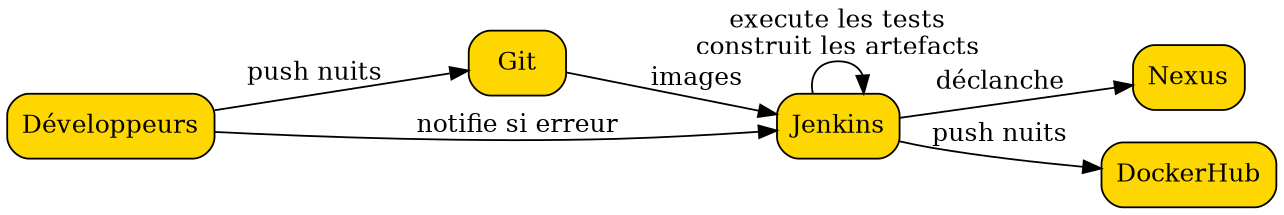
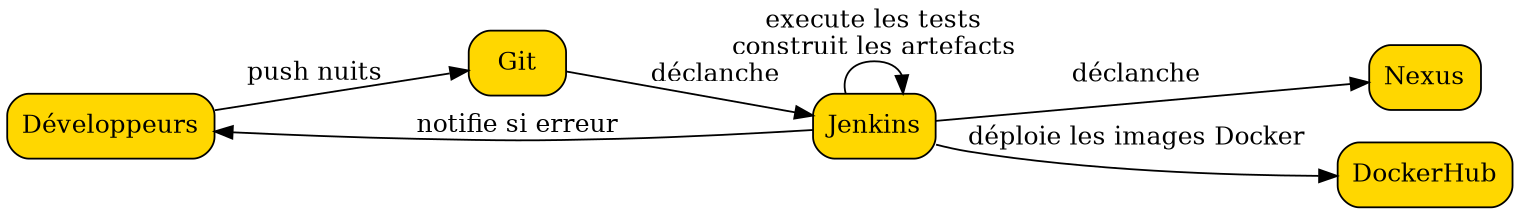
(698, 78) -> (716, 75)
(1001, 134) -> (1137, 138)
(487, 140) -> (523, 140)
